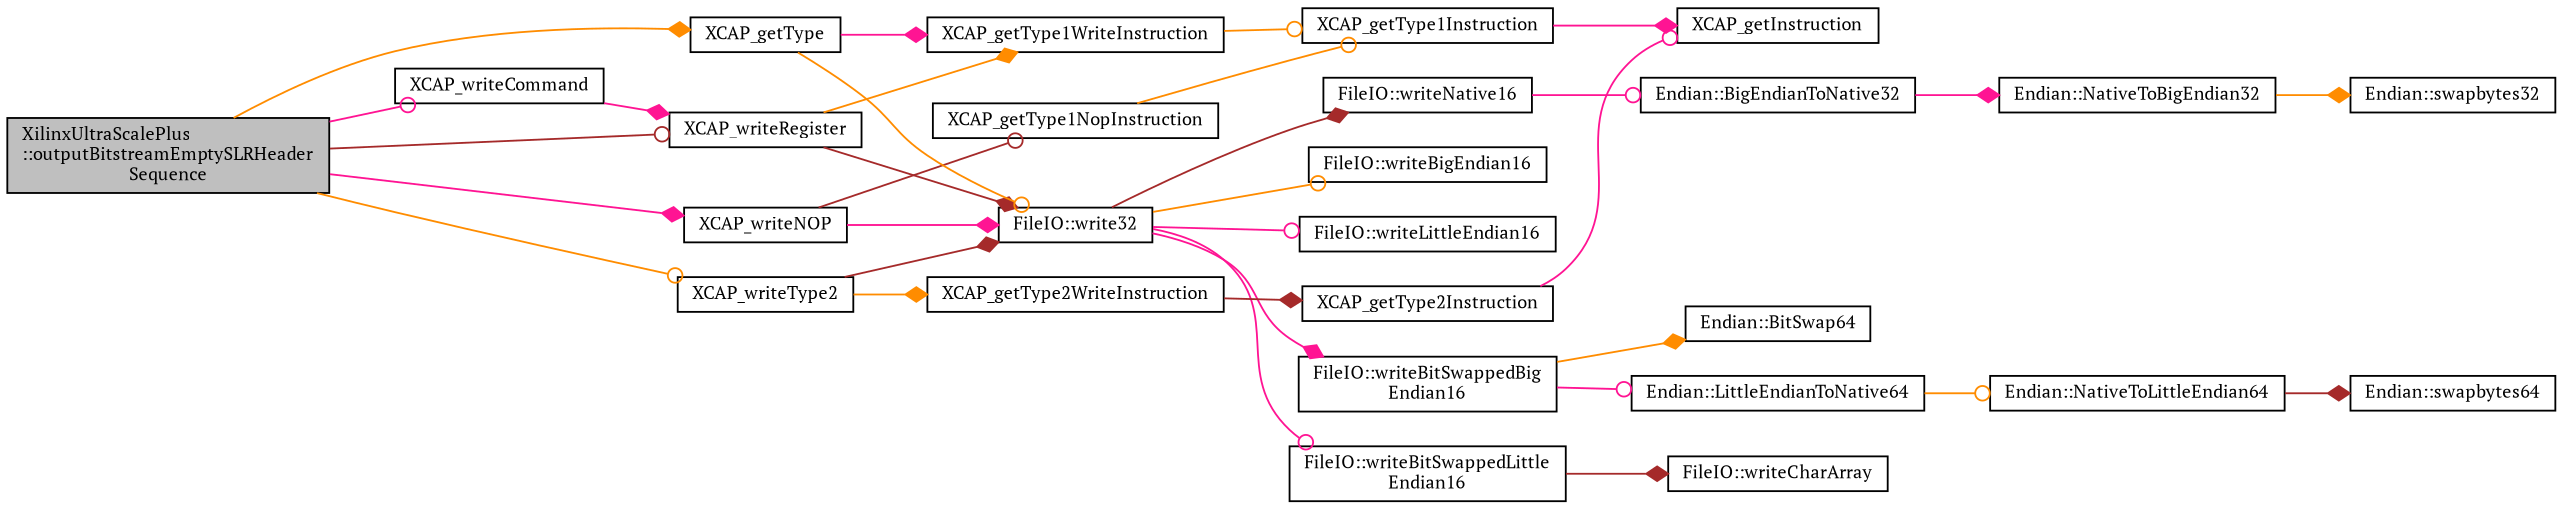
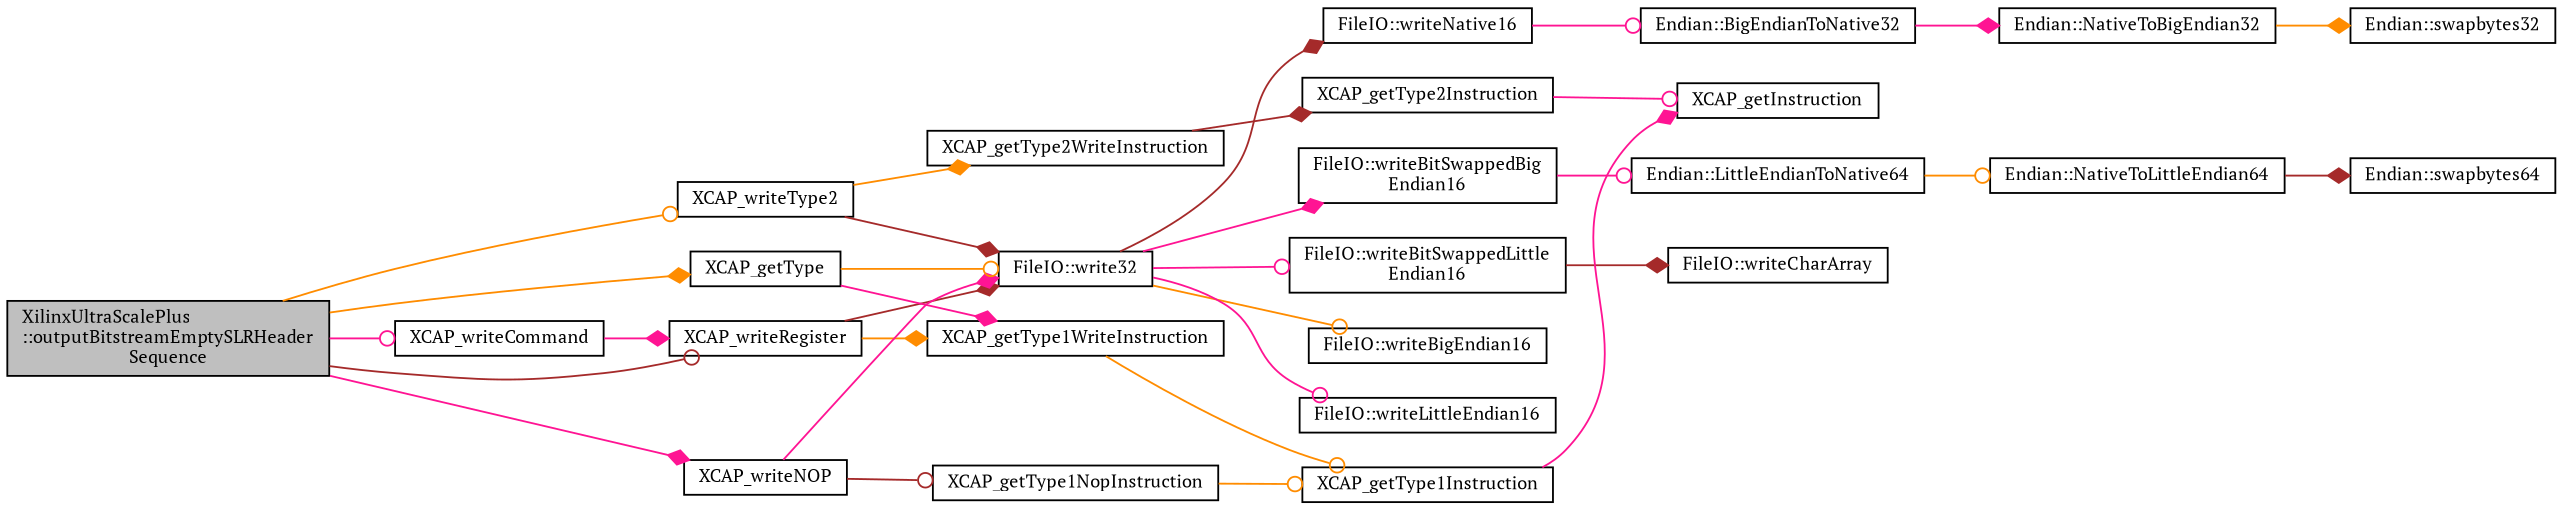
(1778, 324) -> none
